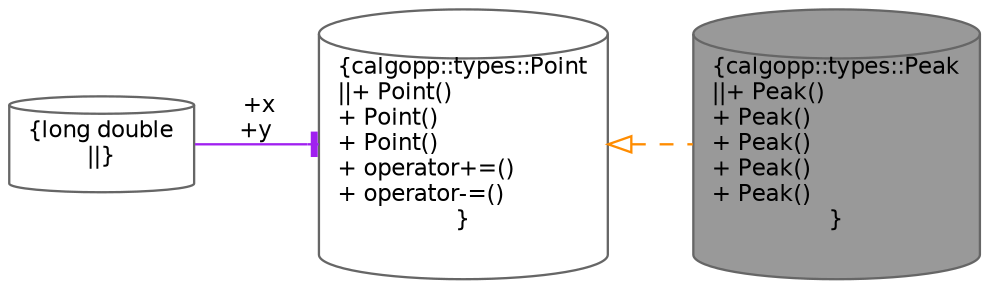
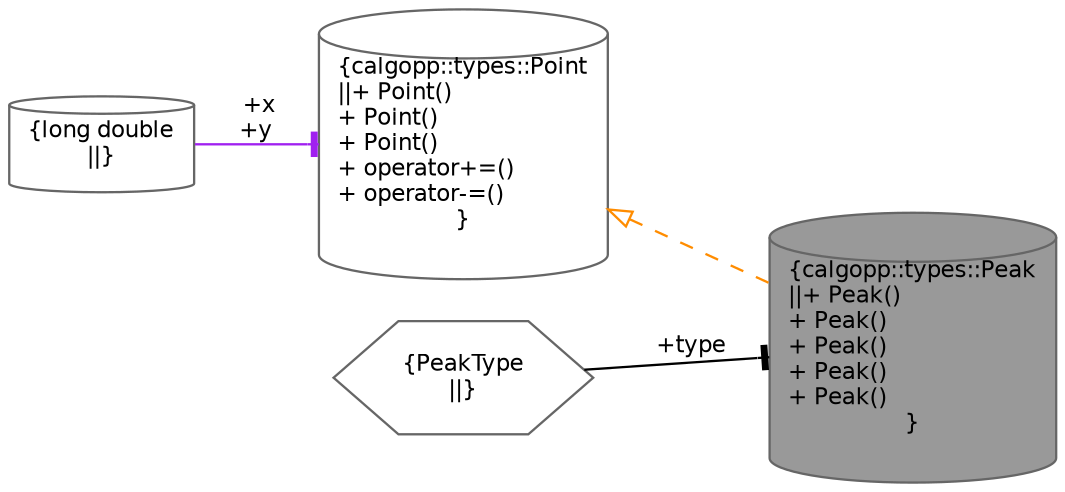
none -> (463, 378)
